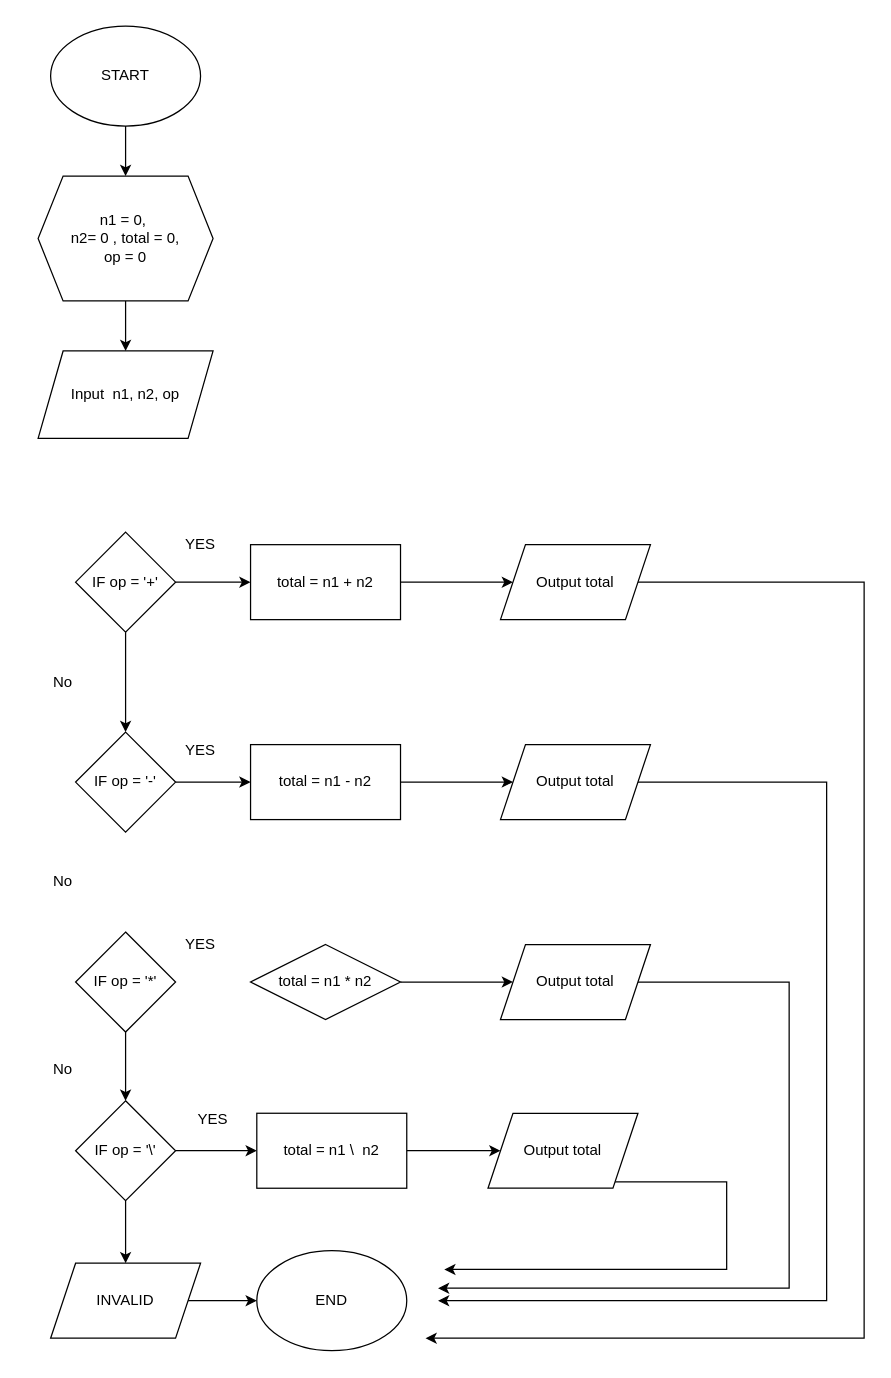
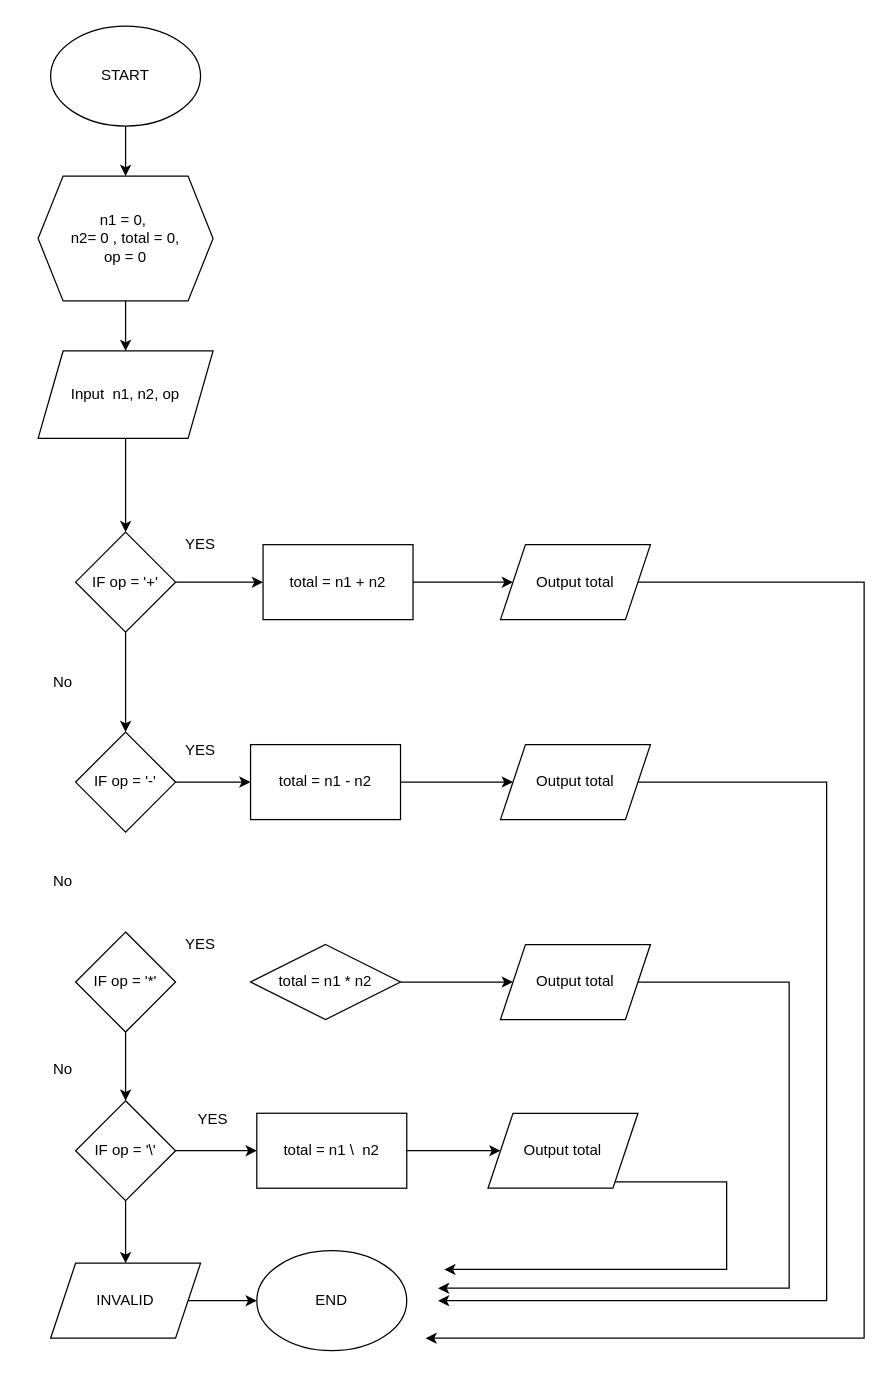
none -> (126, 481)
(326, 582) -> (338, 582)
